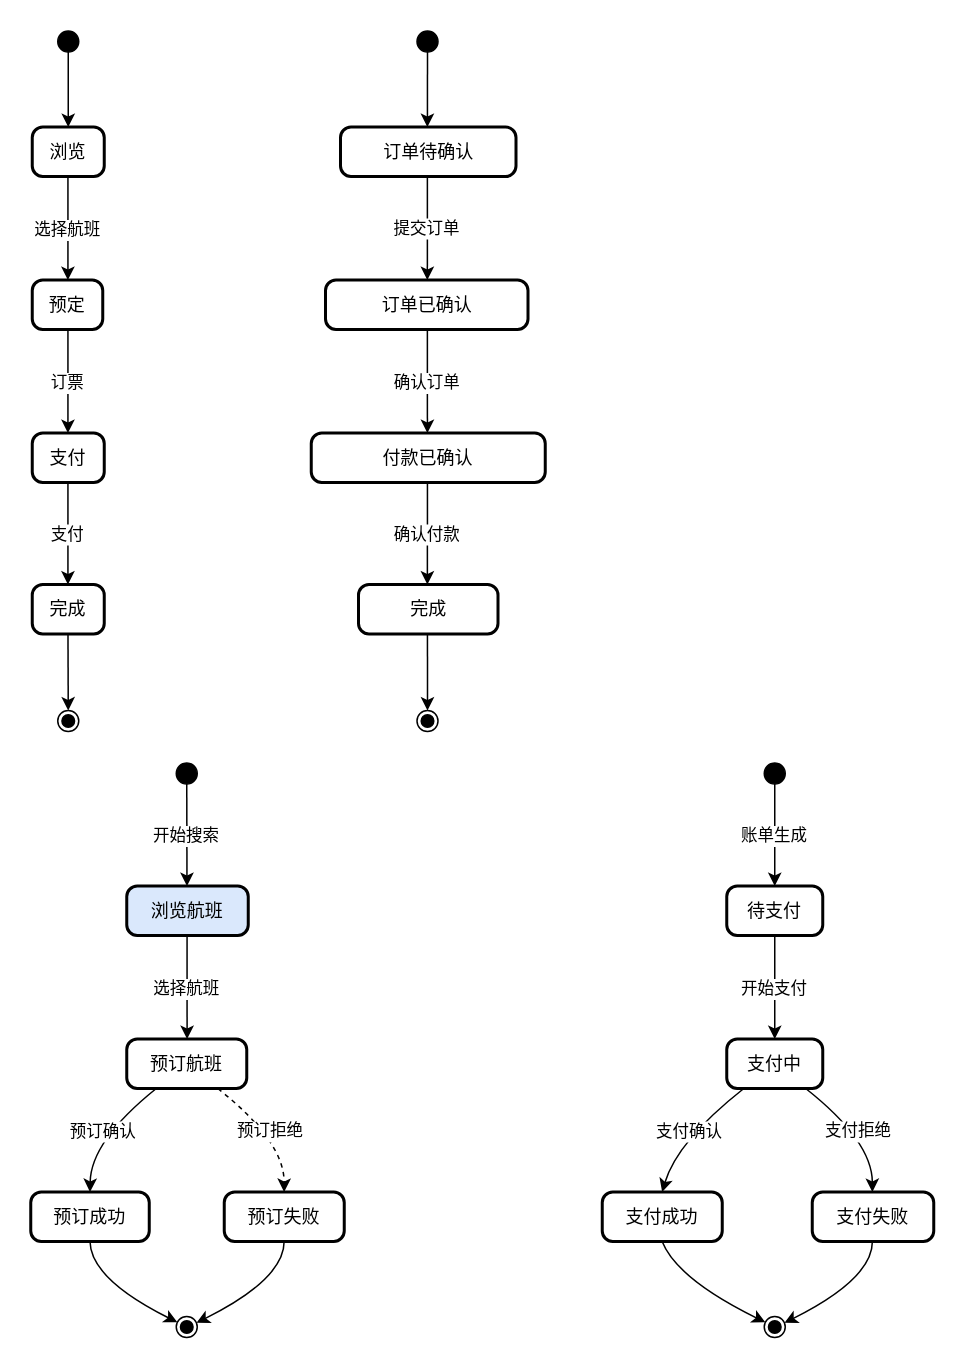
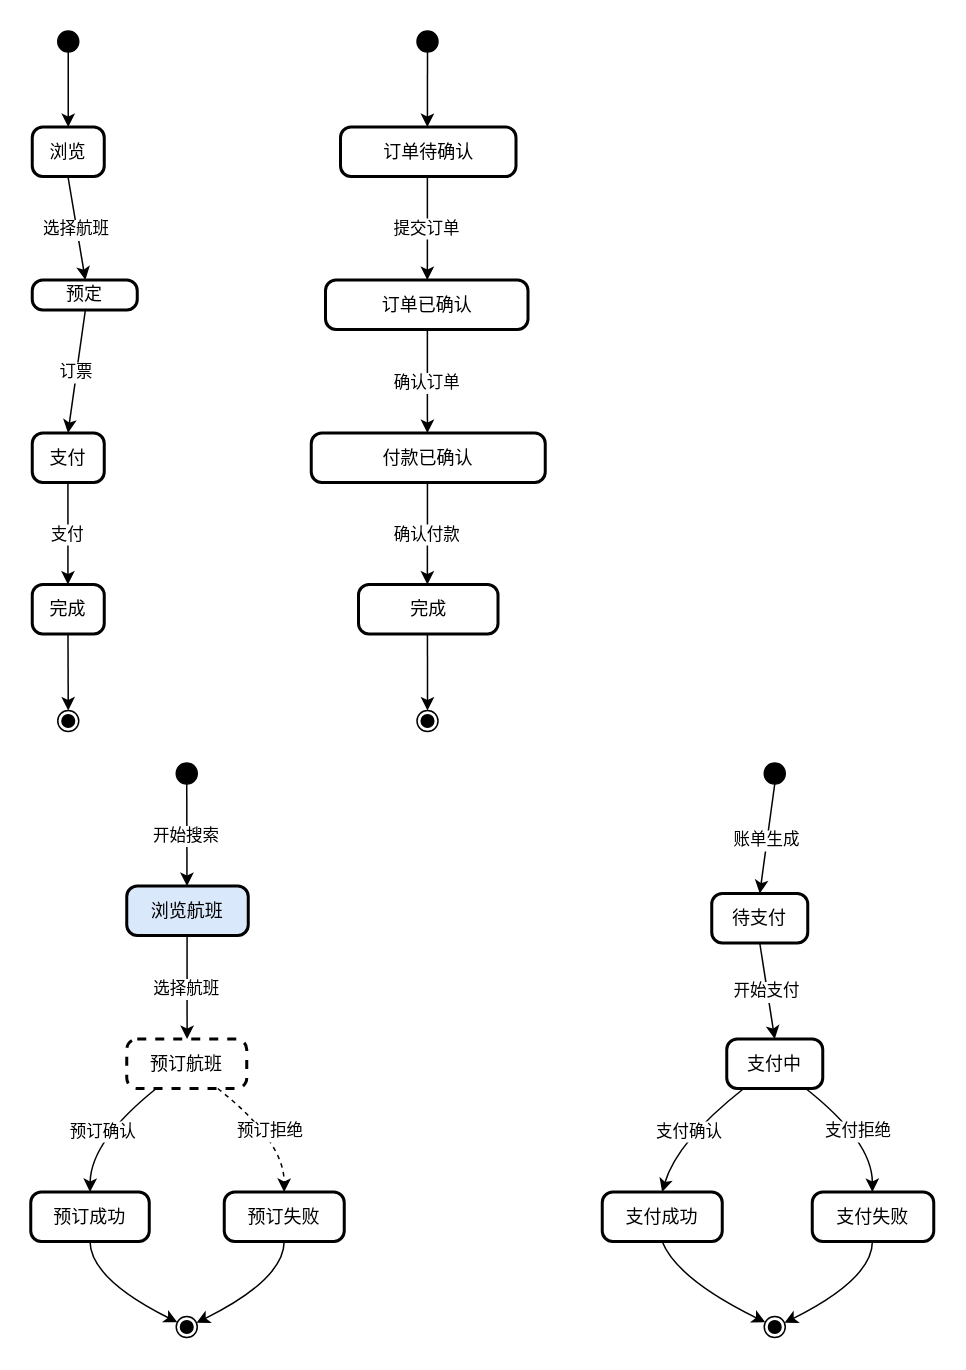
(68, 305) -> (85, 295)
(775, 911) -> (760, 918)
(187, 1064) -> (187, 1064)
